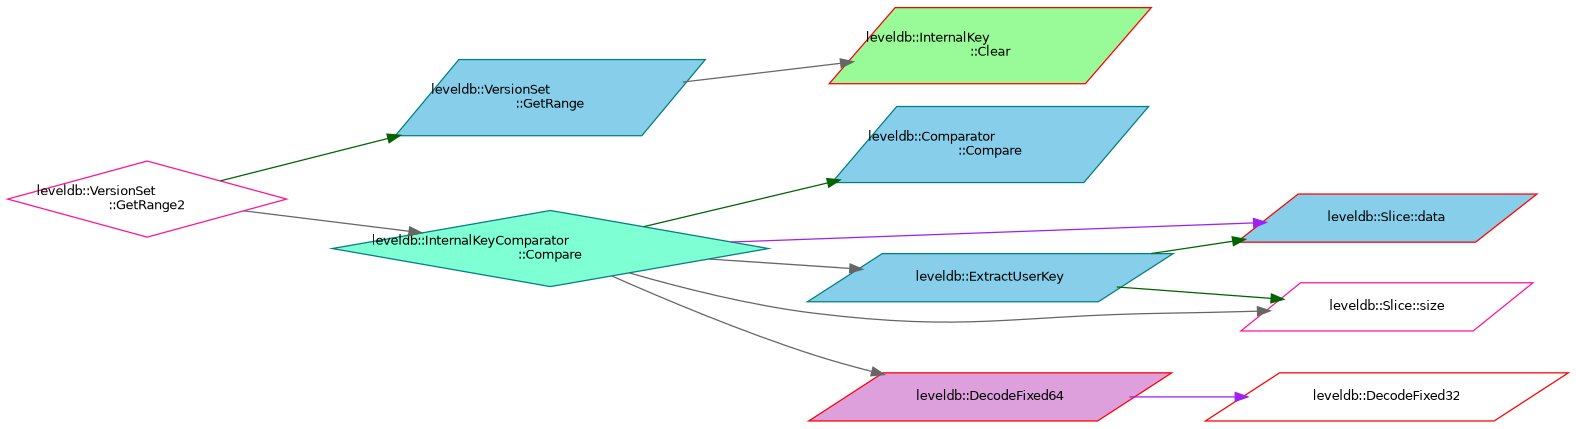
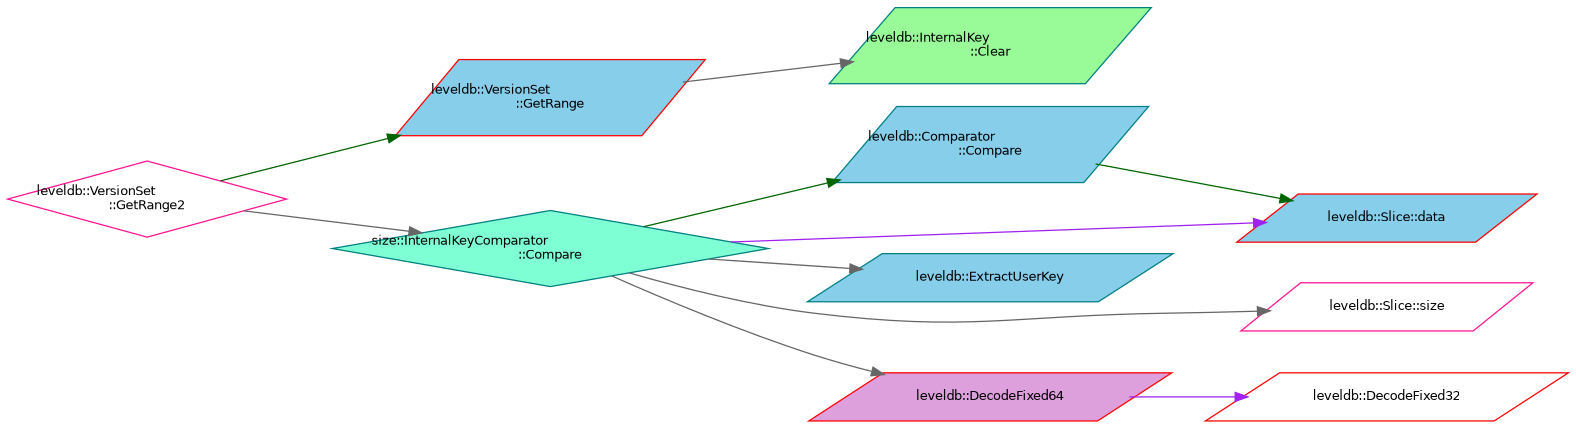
(990, 46) -> (990, 46)
(550, 98) -> (550, 98)
(1192, 247) -> (1188, 181)
(550, 249) -> (550, 249)
(1194, 293) -> none
